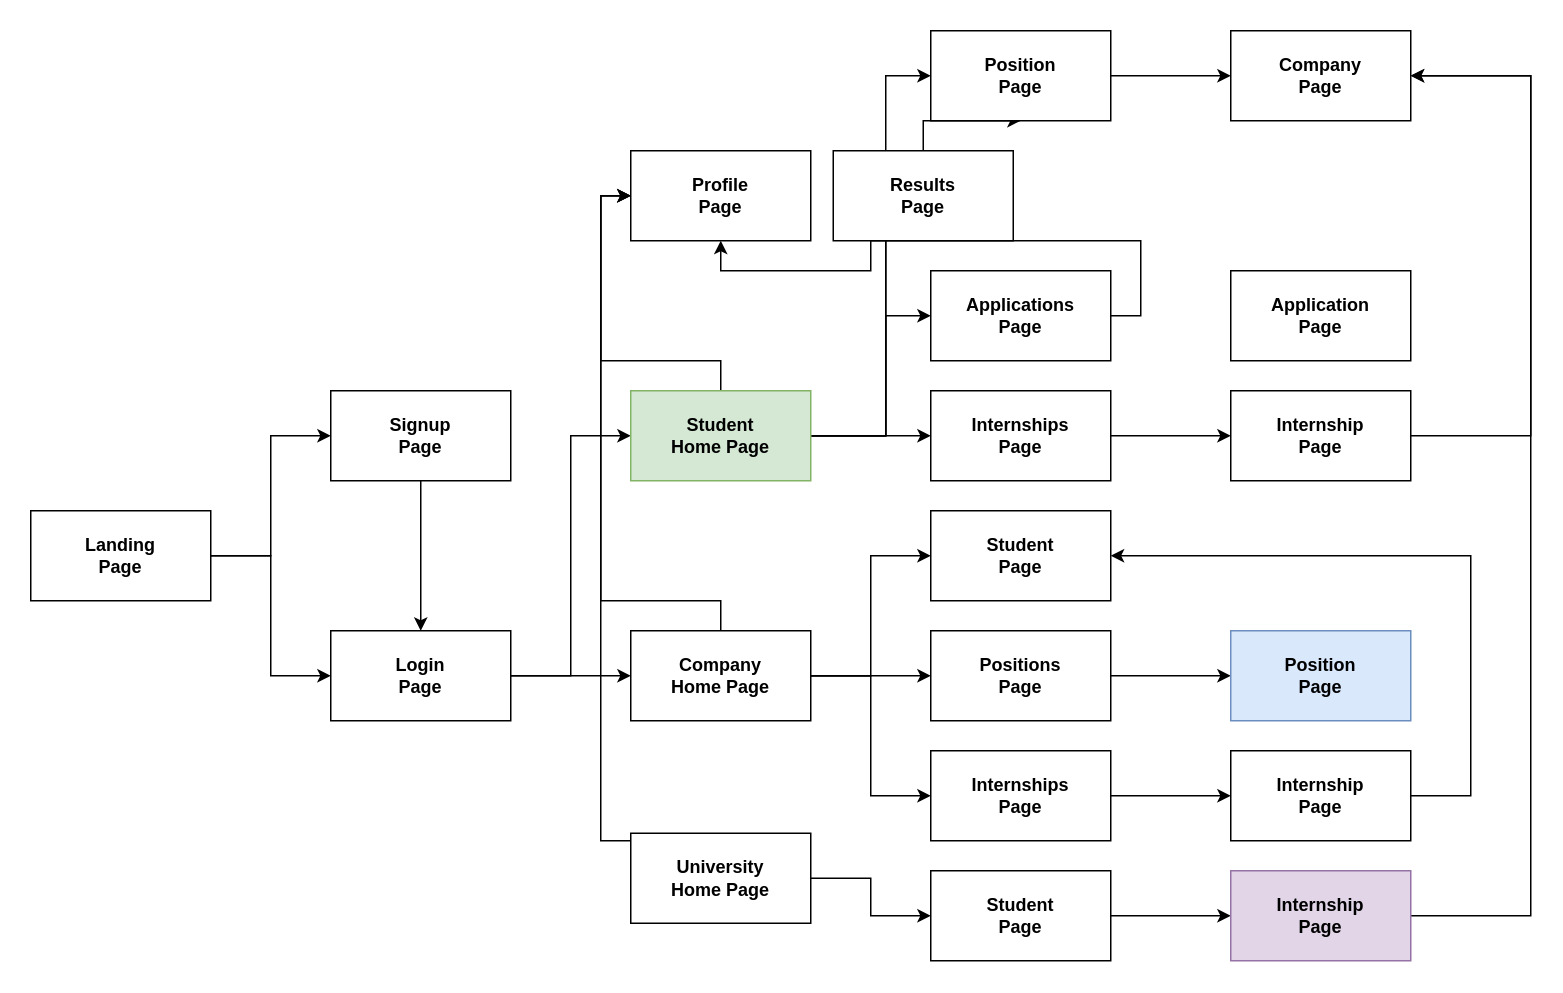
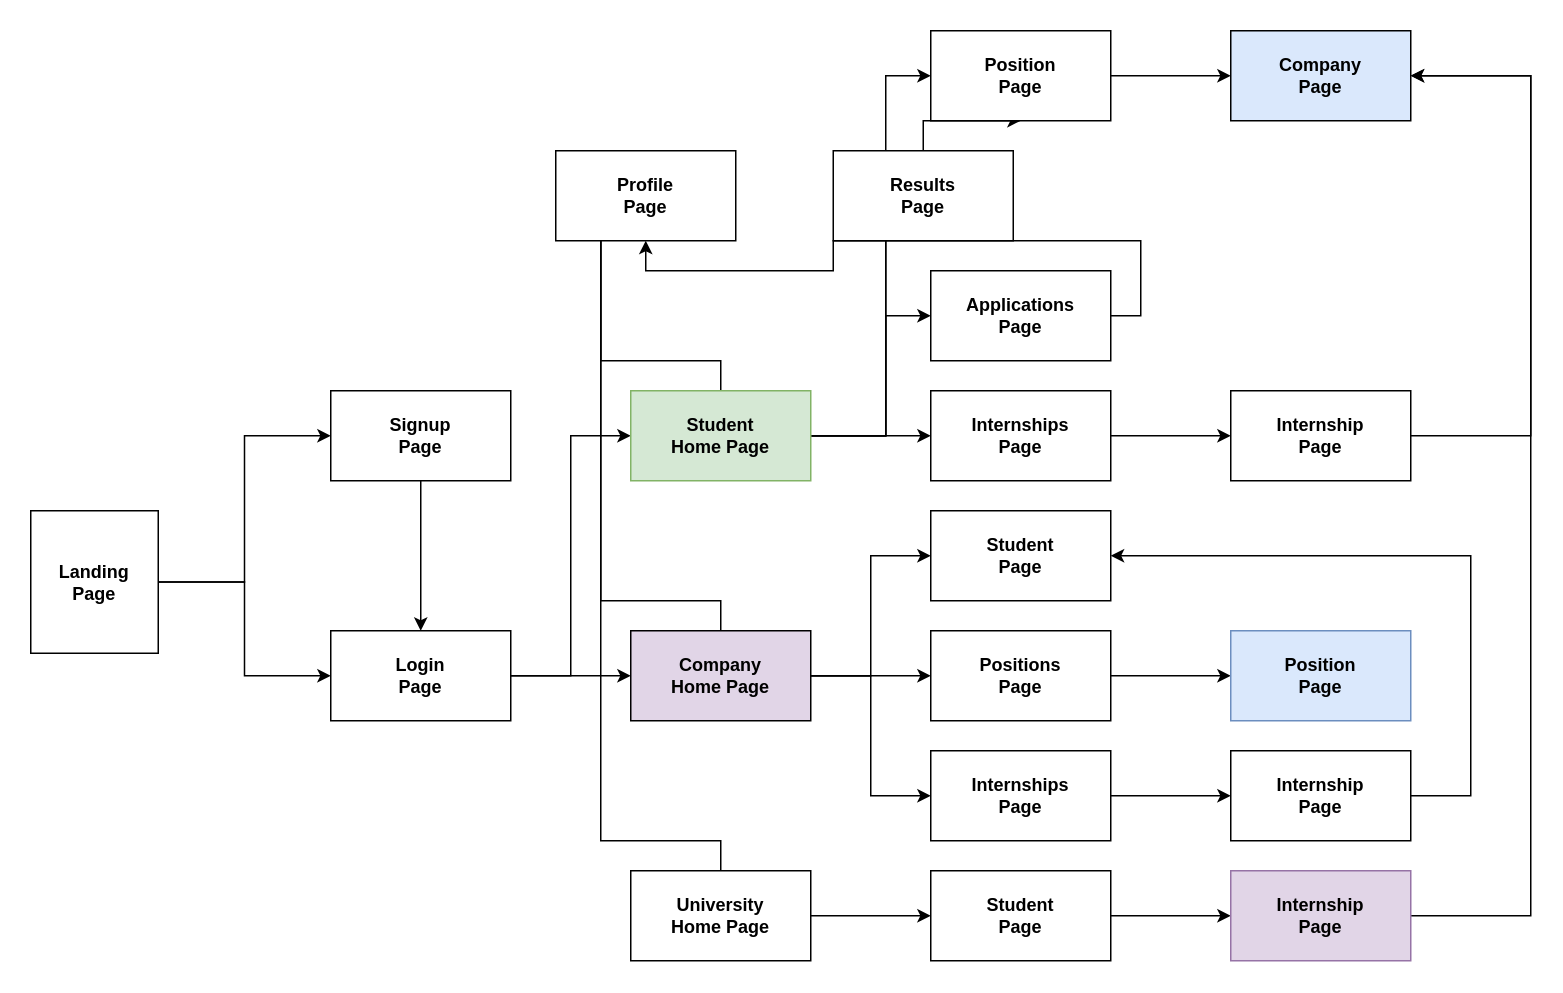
(1321, 76) -> (1321, 76)
(721, 196) -> (646, 196)
(1321, 316) -> none
(121, 556) -> (95, 582)
(721, 676) -> (721, 676)
(721, 878) -> (721, 916)
